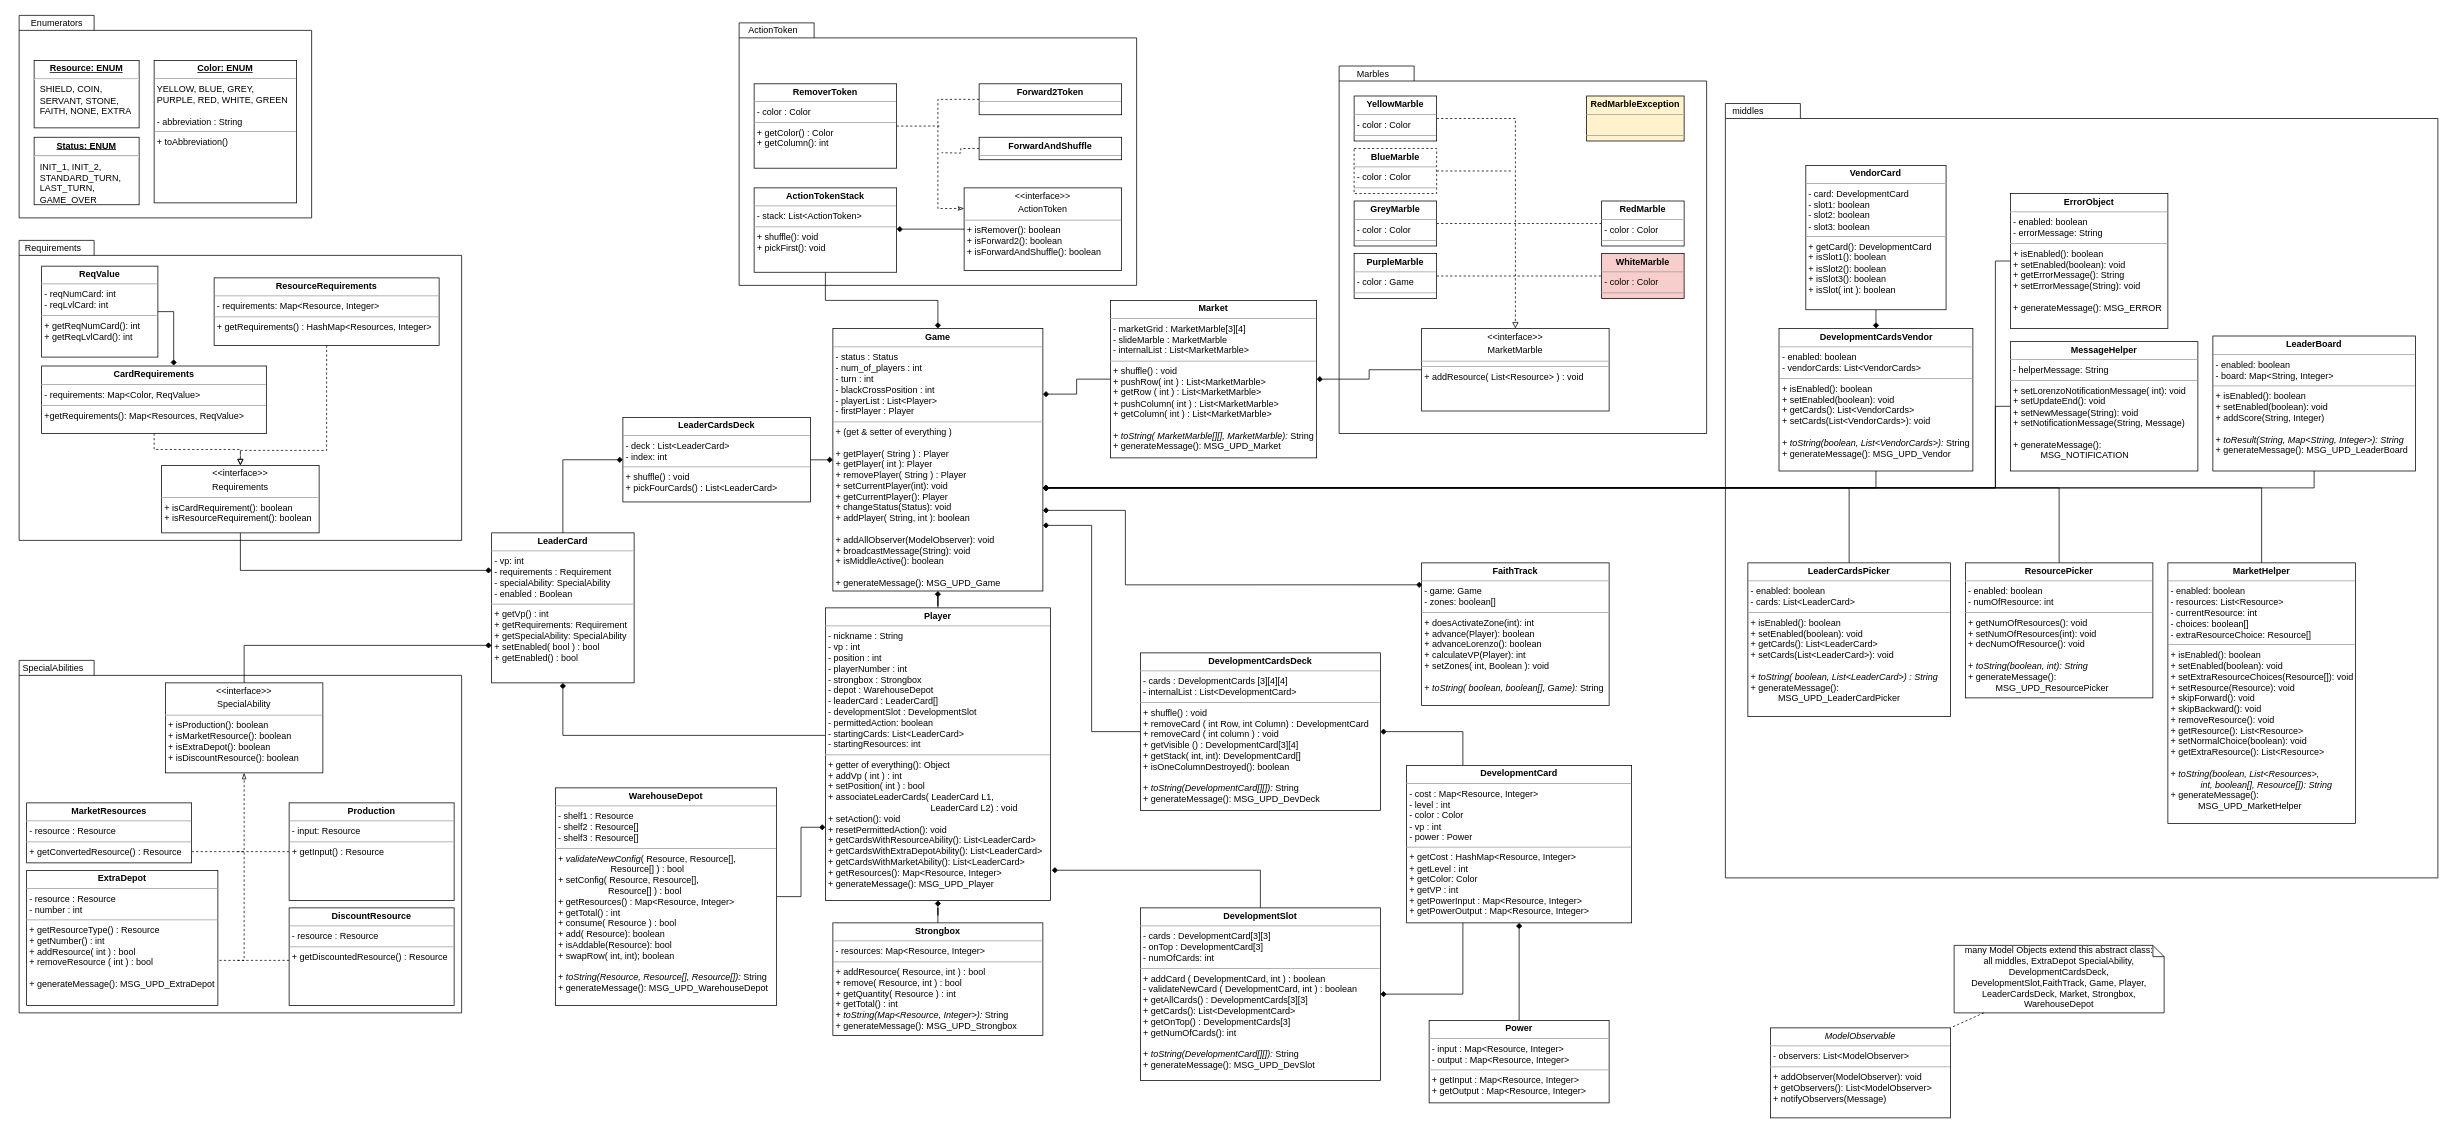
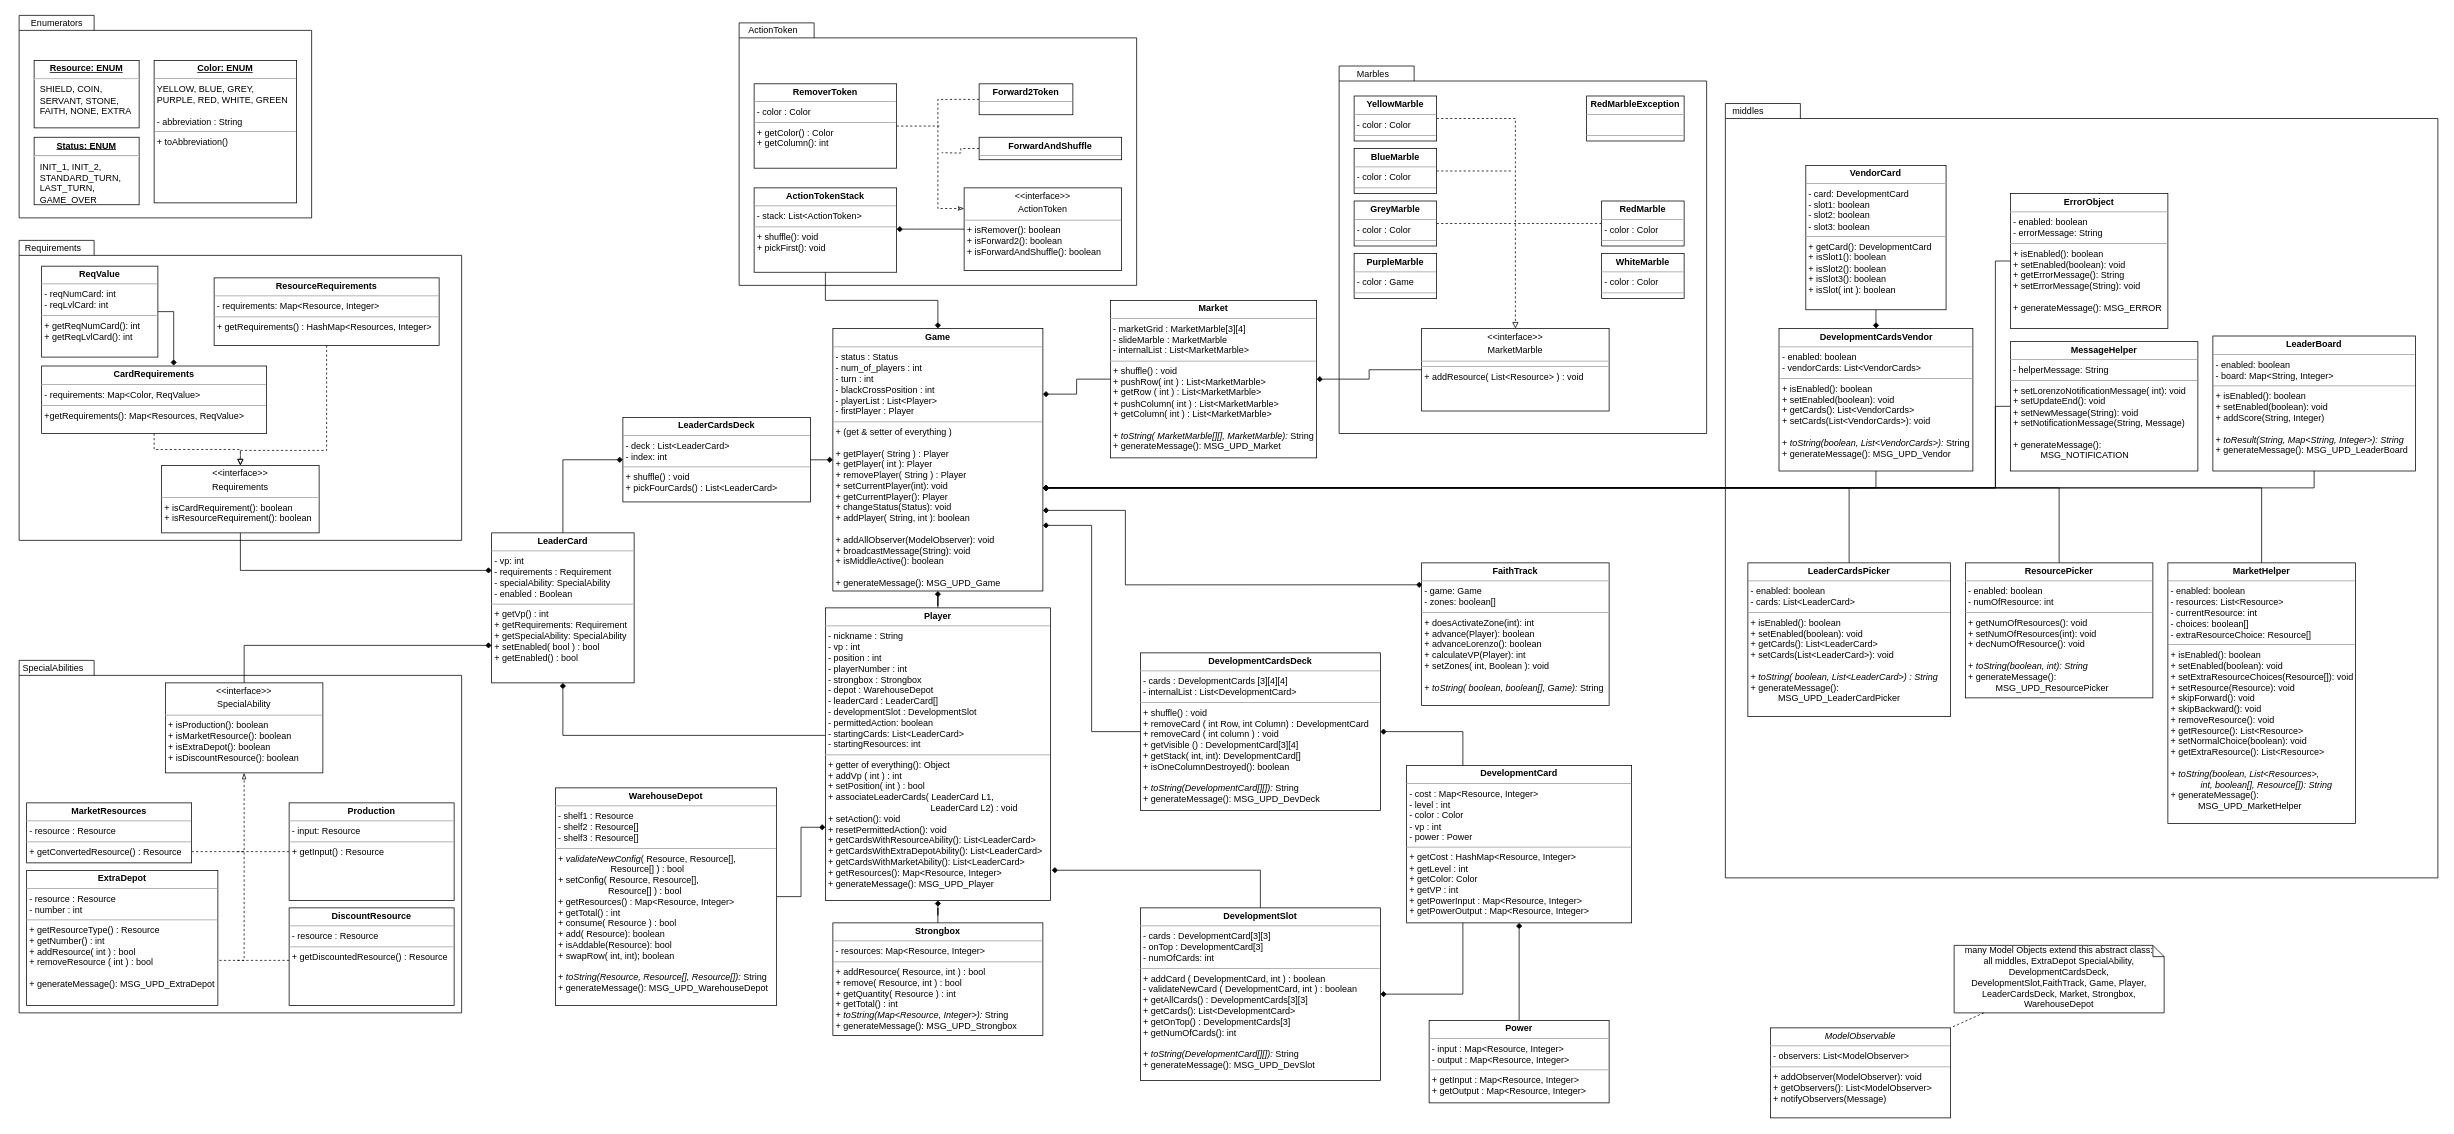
(1050, 99) -> (1026, 99)
(1635, 119) -> (1635, 119)
(1395, 171) -> (1395, 171)
(1519, 276) -> none
(1643, 276) -> (1643, 276)
